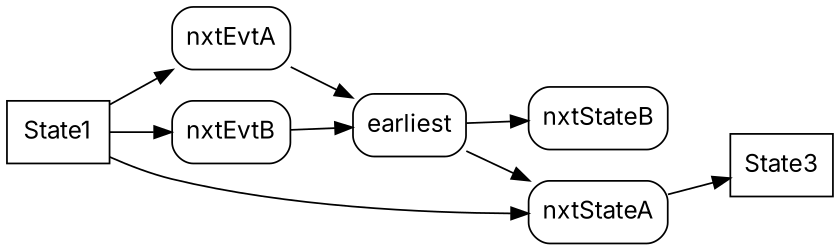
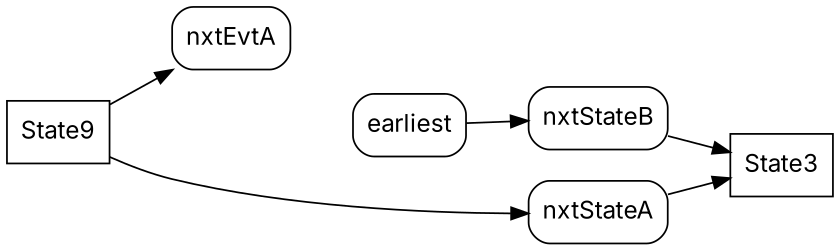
(314, 78) -> none
(58, 132) -> (58, 132)
(231, 132) -> none
none -> (691, 142)
(490, 162) -> none
